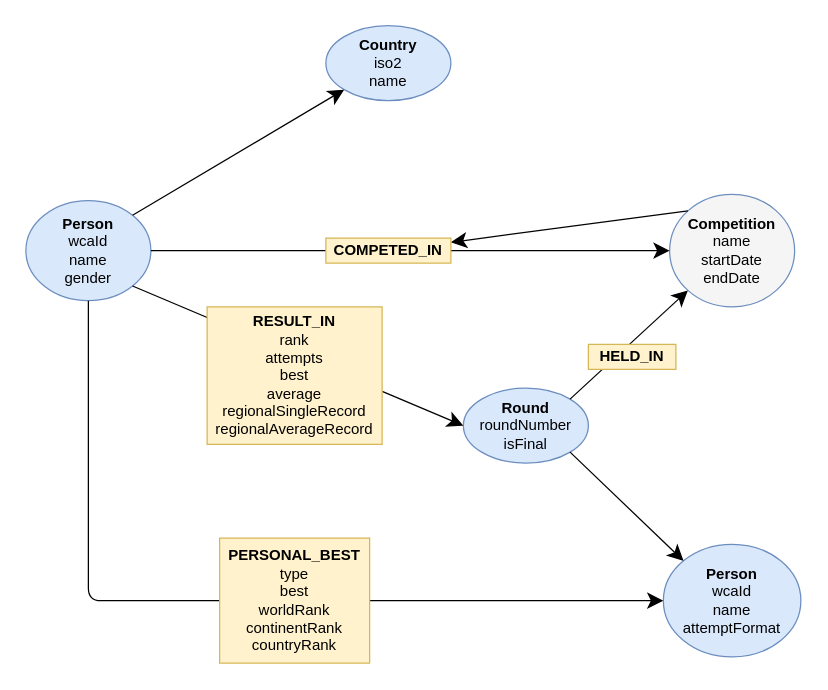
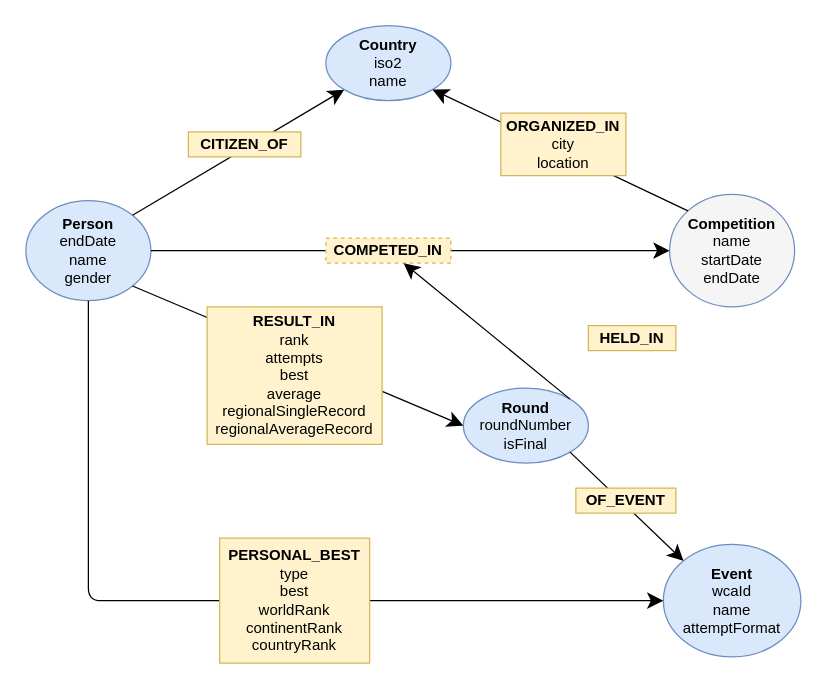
none -> (244, 144)
none -> (563, 144)
(575, 226) -> (648, 192)
(88, 251) -> (88, 251)
(388, 251) -> (388, 251)
(624, 349) -> (492, 335)
(632, 357) -> (632, 338)
none -> (626, 501)
(732, 601) -> (732, 601)
